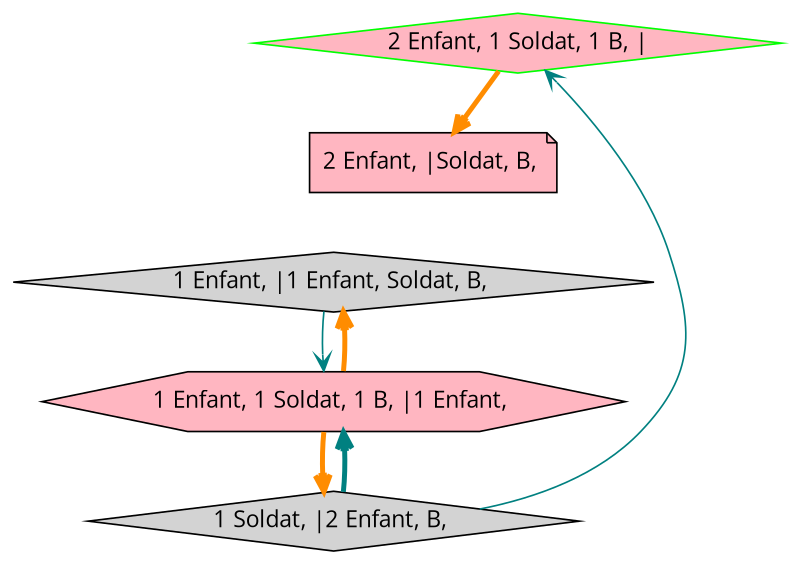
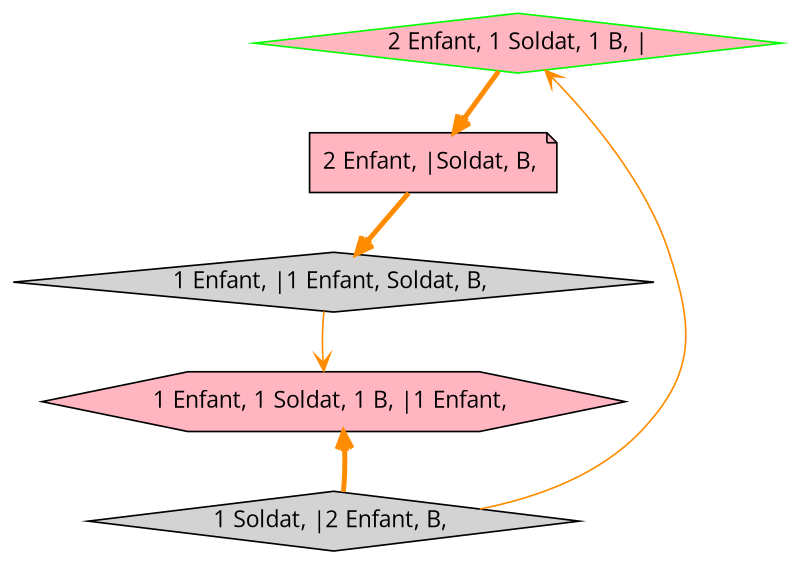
(323, 333) -> (323, 333)
(685, 336) -> (685, 336)
(345, 350) -> (388, 217)
(323, 454) -> none
(345, 470) -> (345, 470)
